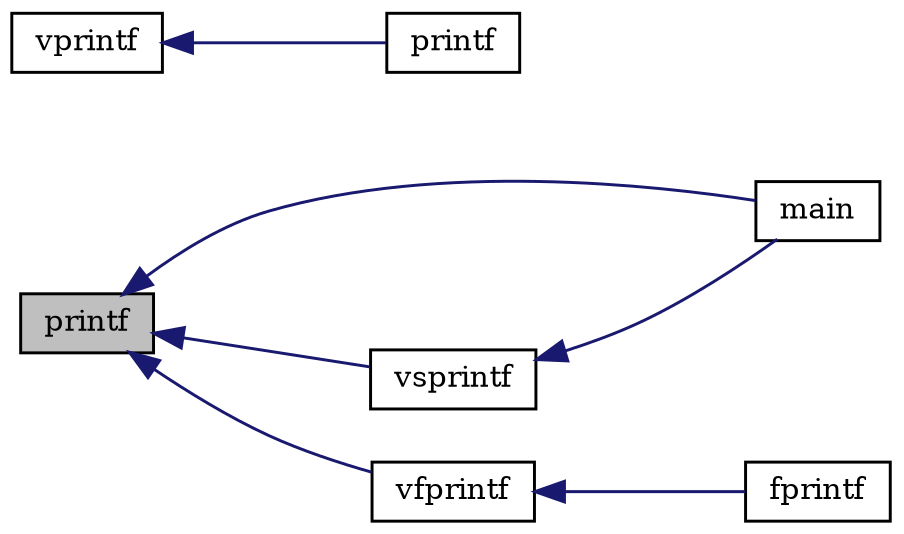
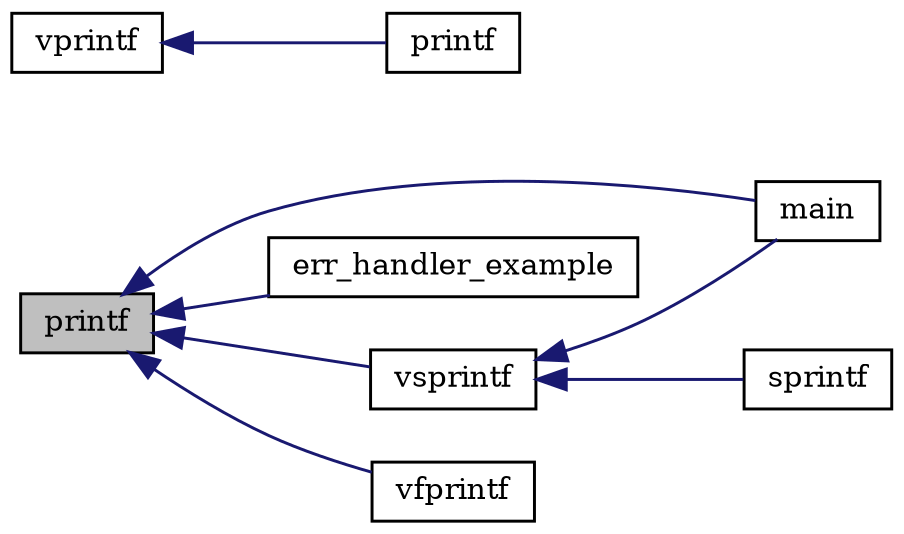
none -> (453, 267)
none -> (818, 379)
(818, 492) -> none
